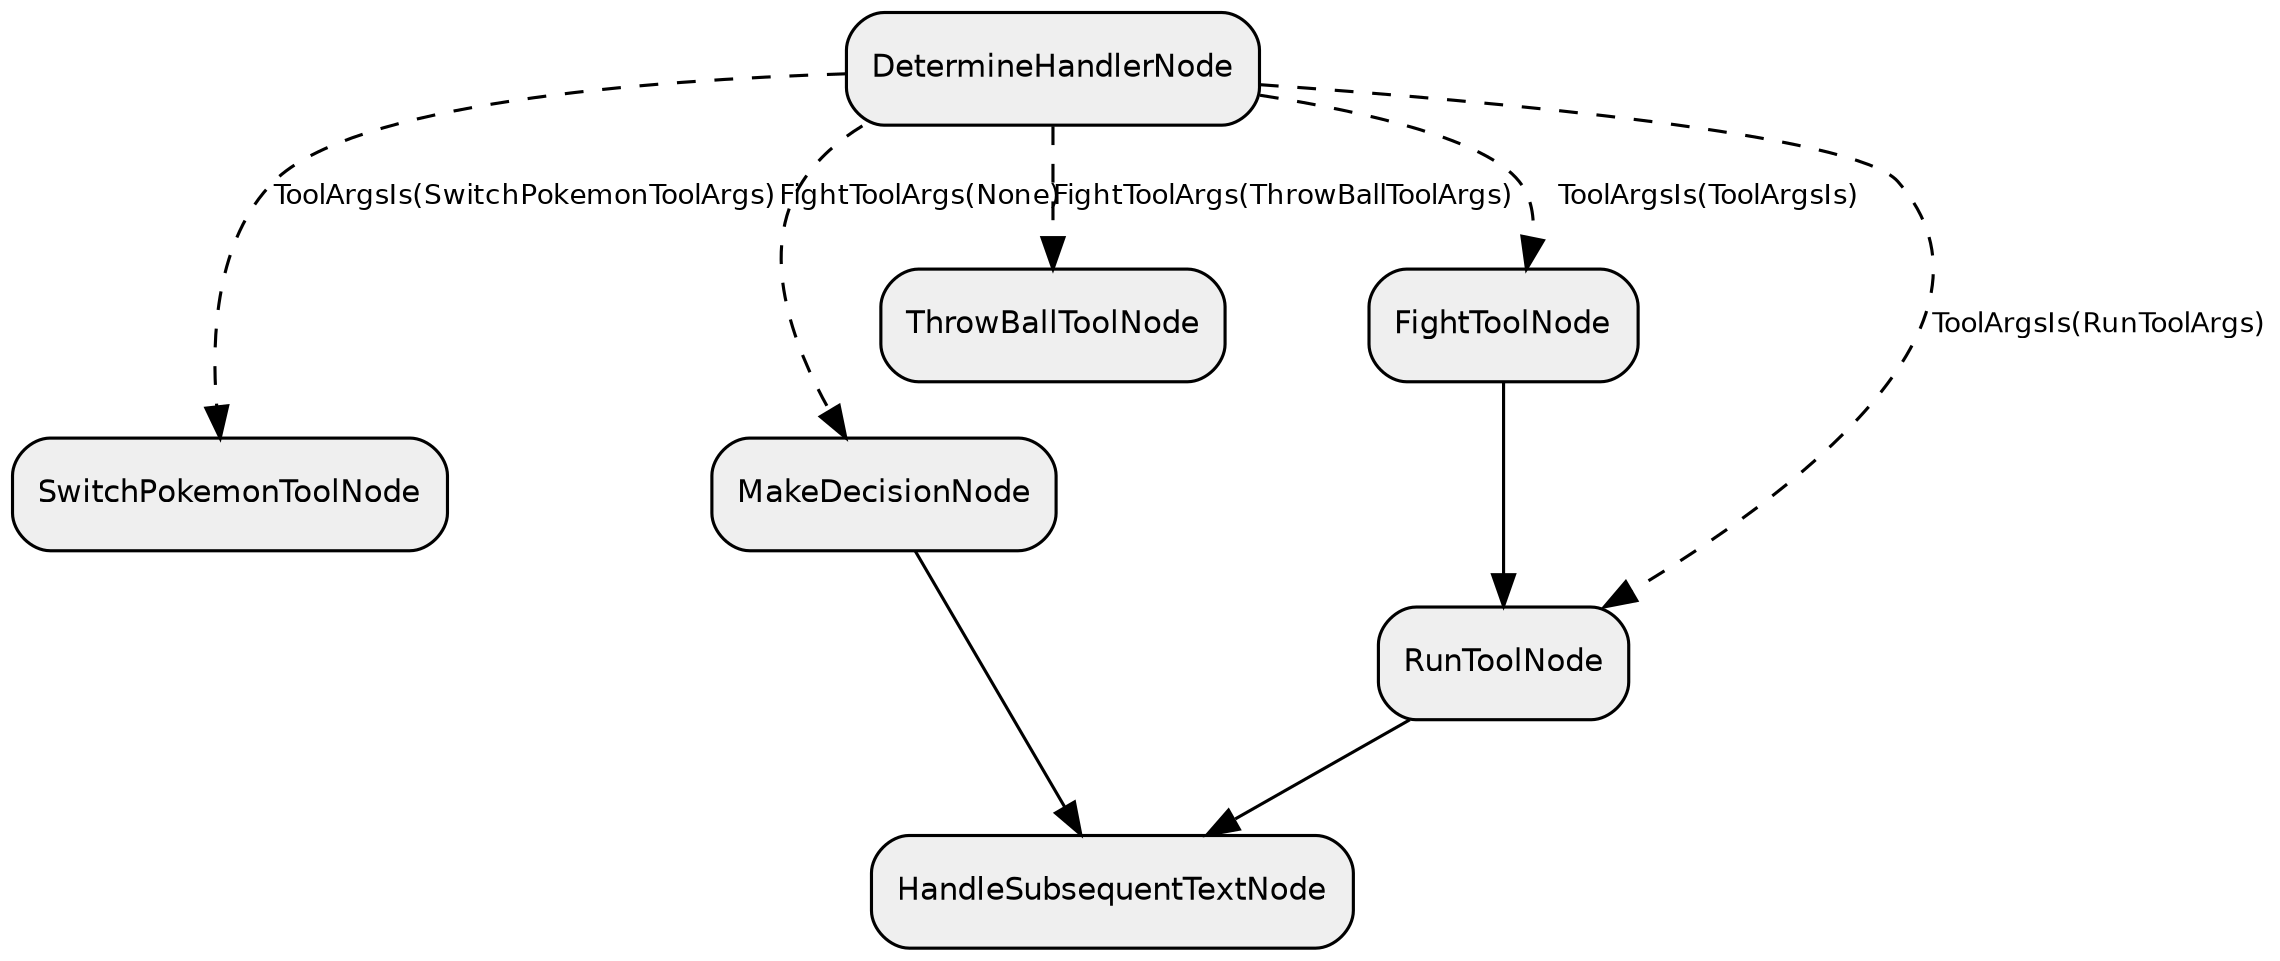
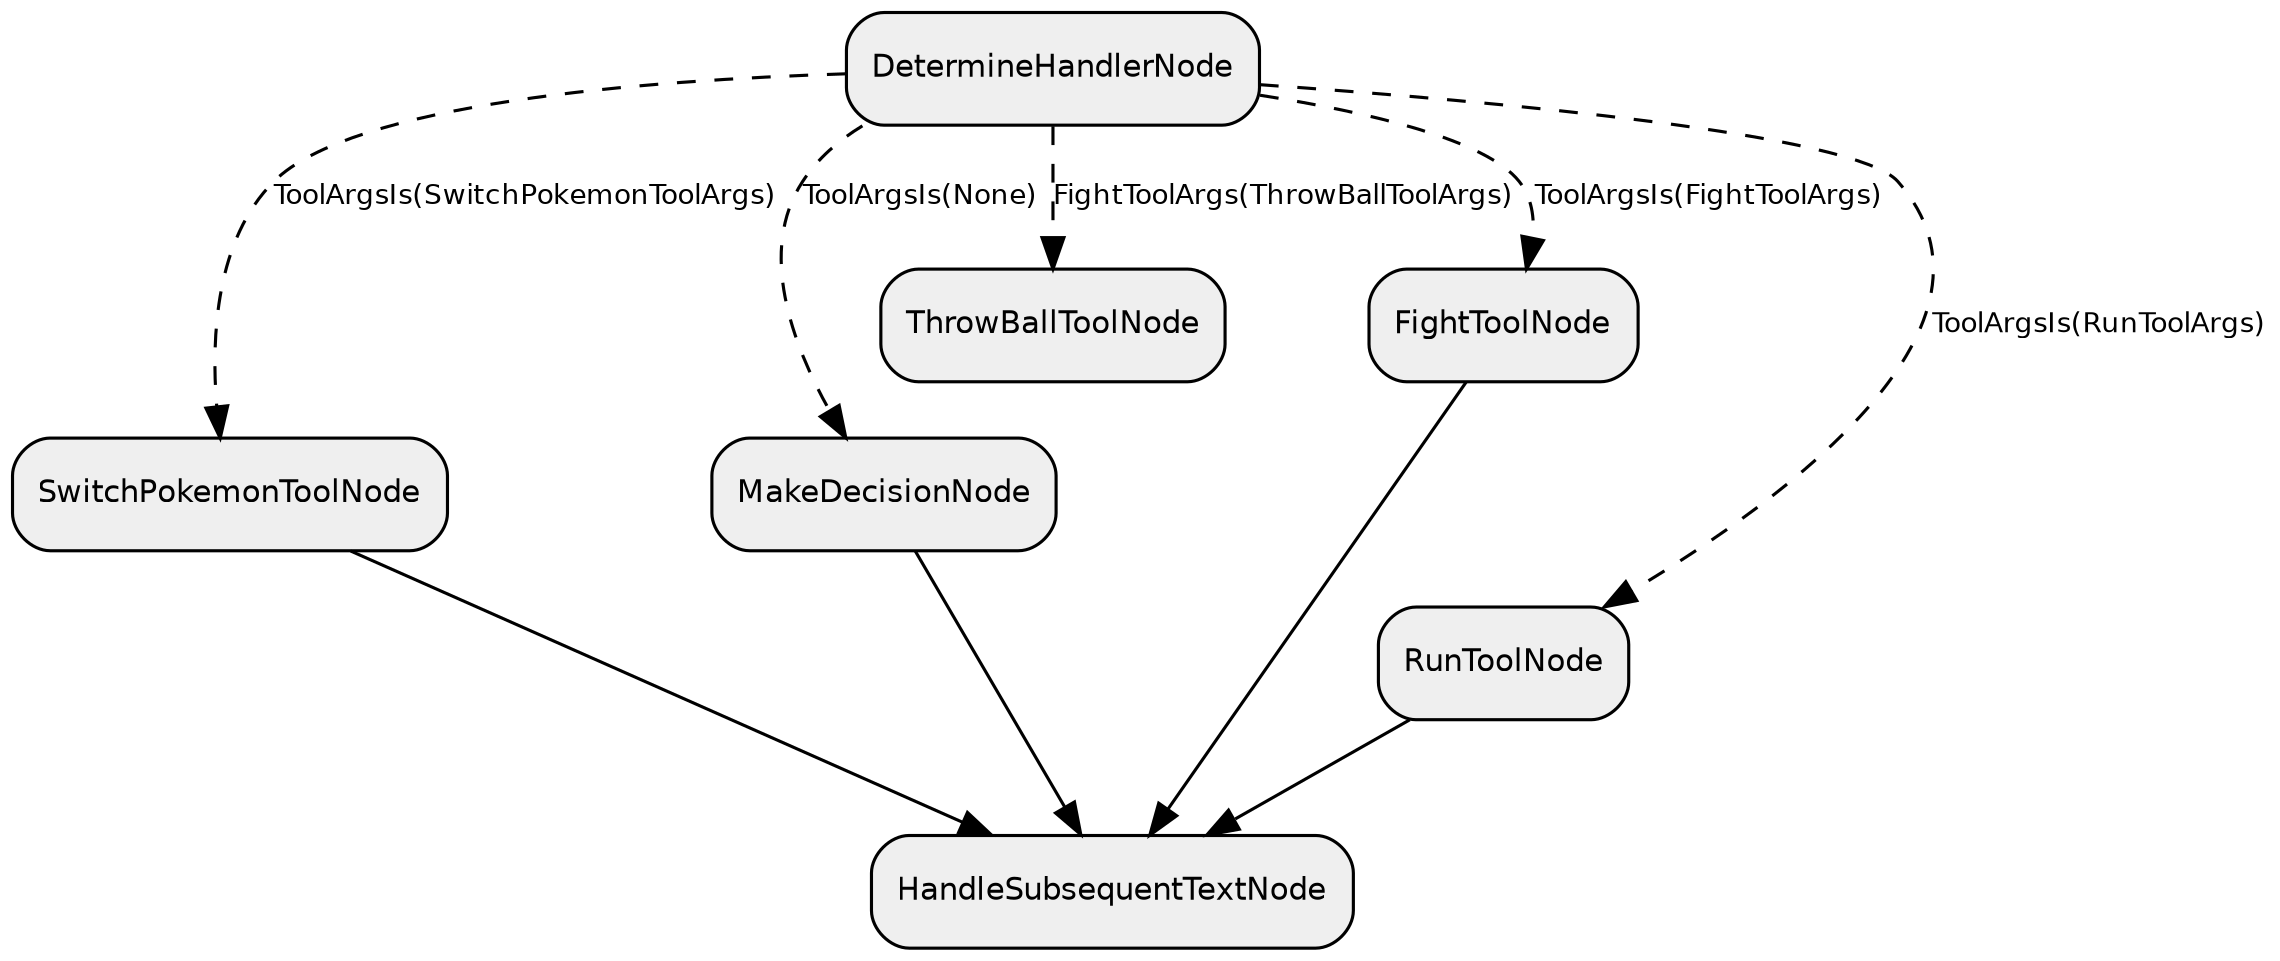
(922, 197) -> (922, 197)
(1710, 197) -> (1710, 197)
(1504, 478) -> (1317, 596)
none -> (657, 687)
